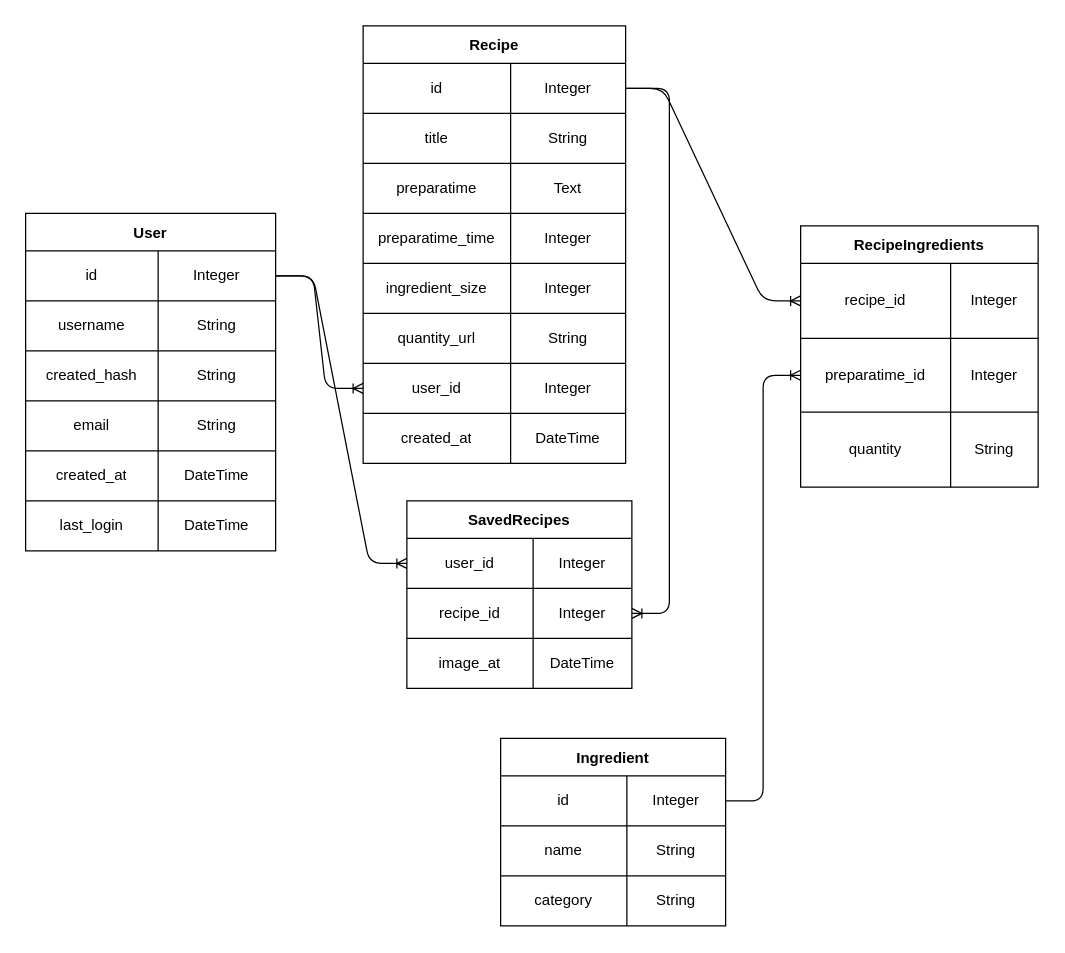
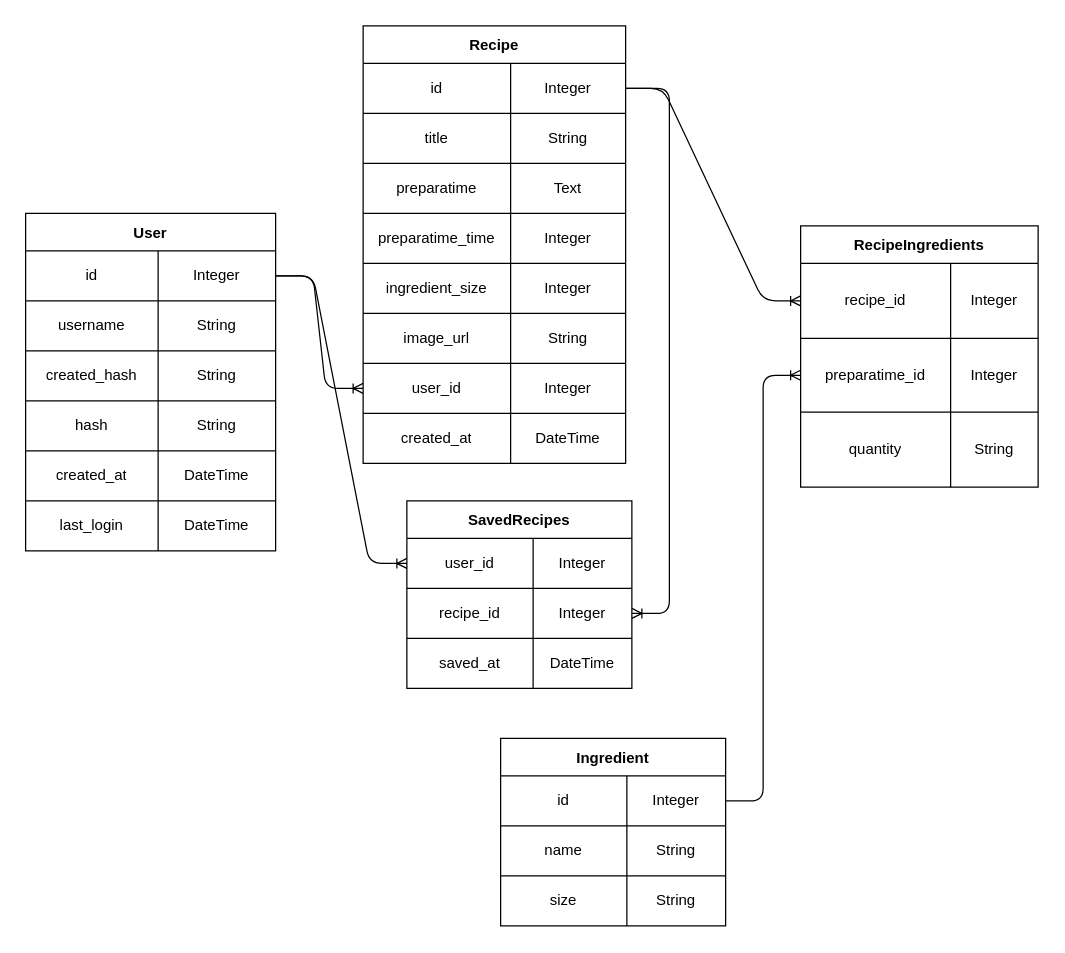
(437, 338) -> (437, 338)
(92, 426) -> (92, 426)
(470, 663) -> (470, 663)
(564, 901) -> (564, 901)
